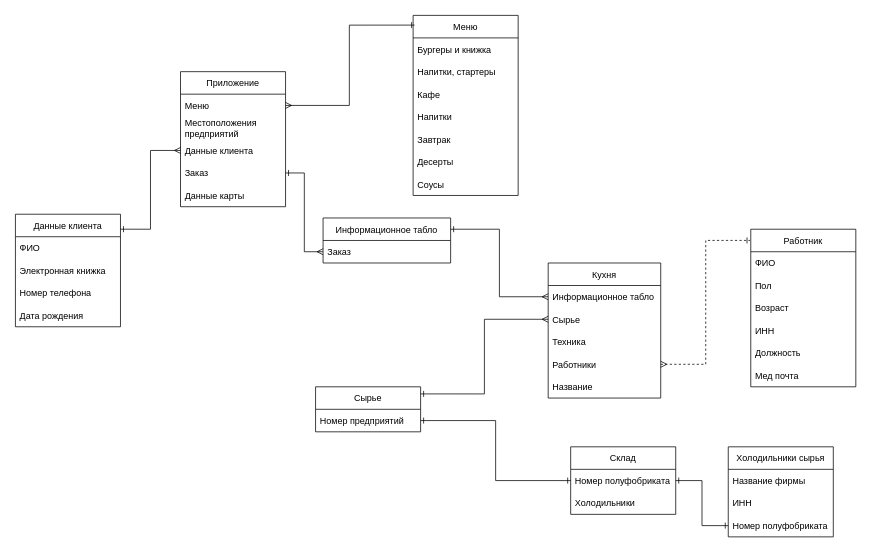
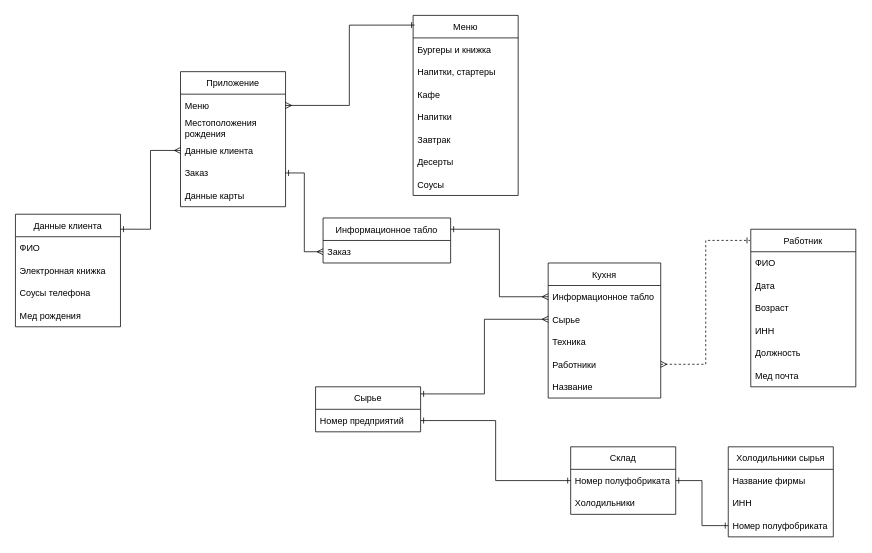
(220, 123) -> (220, 123)
(762, 286) -> (765, 286)
(54, 293) -> (54, 293)
(51, 316) -> (49, 316)
